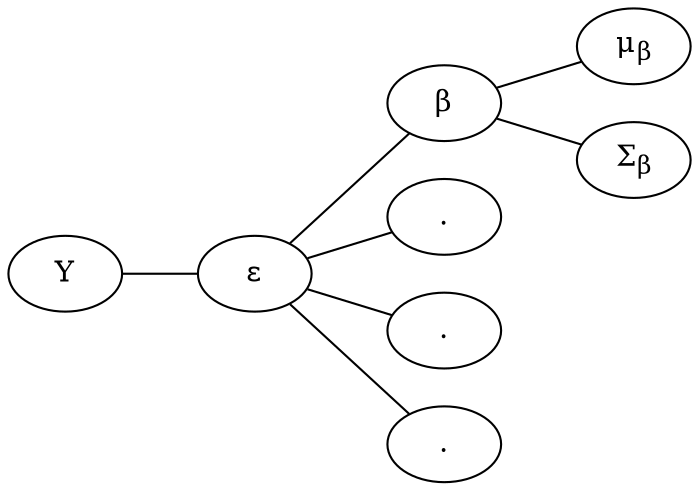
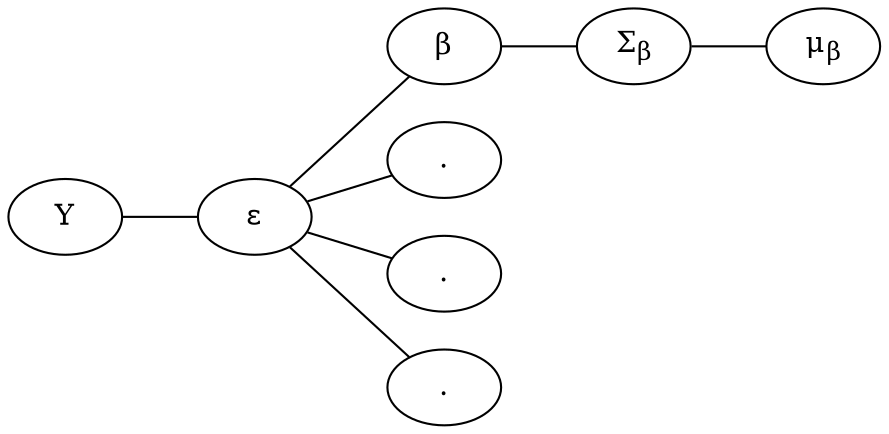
(539, 75) -> (729, 46)
